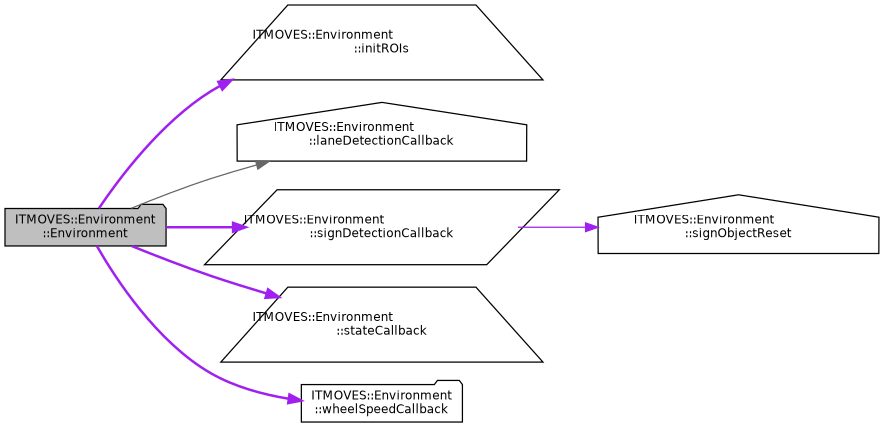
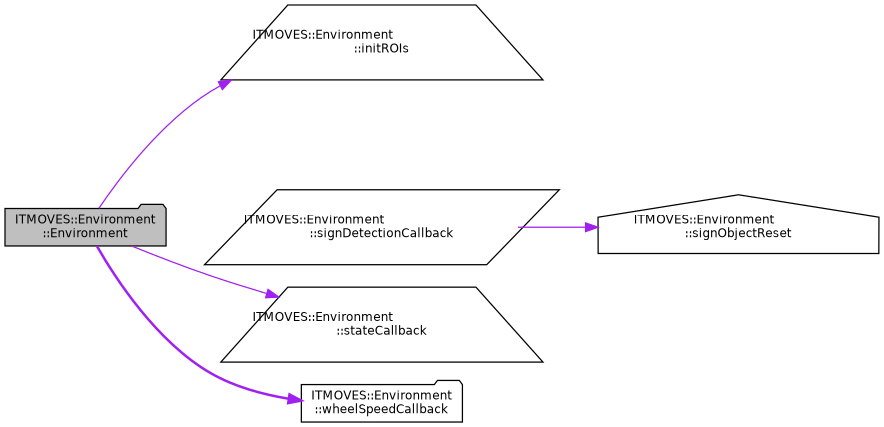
(382, 135) -> none
(153, 140) -> (153, 140)
(200, 227) -> none
(199, 272) -> (199, 272)
